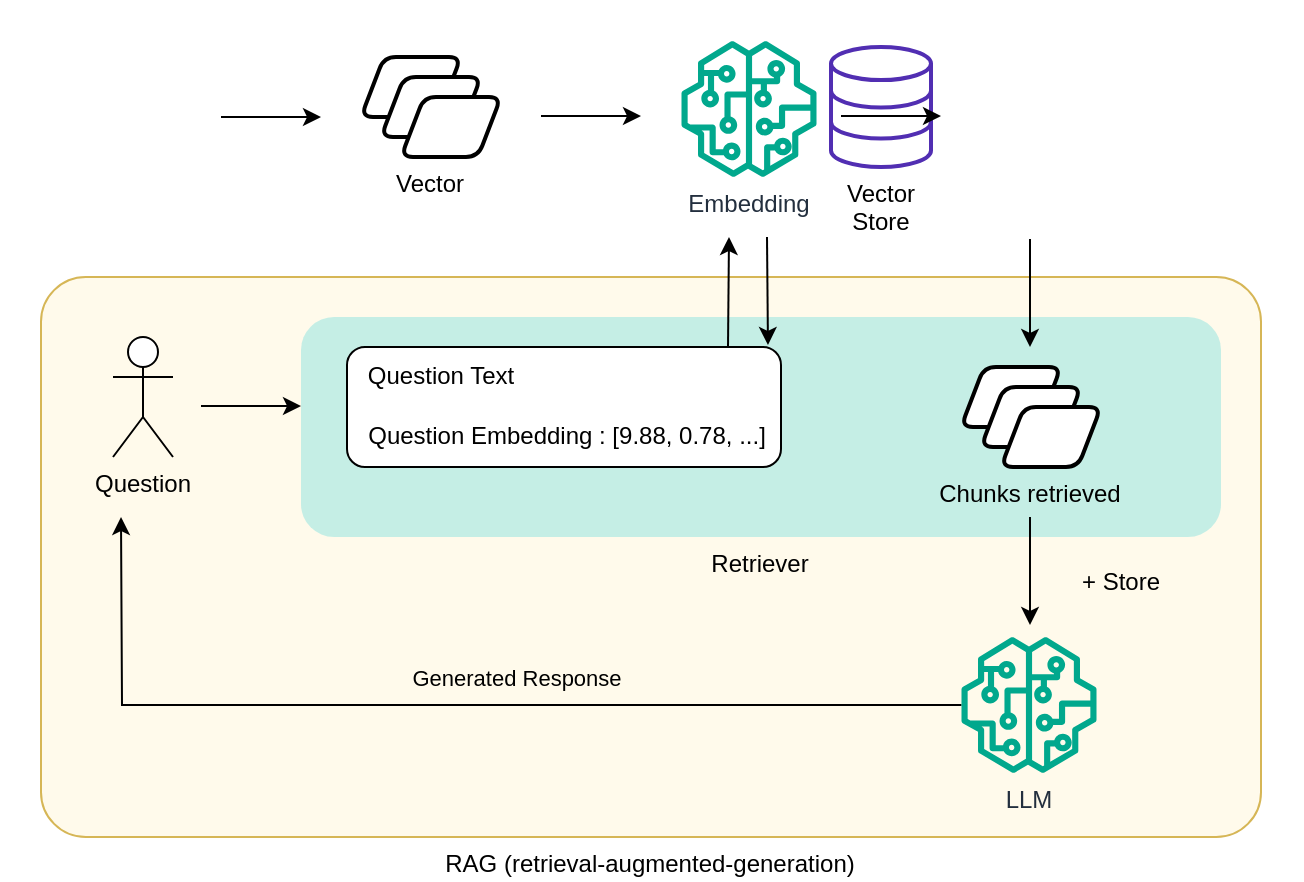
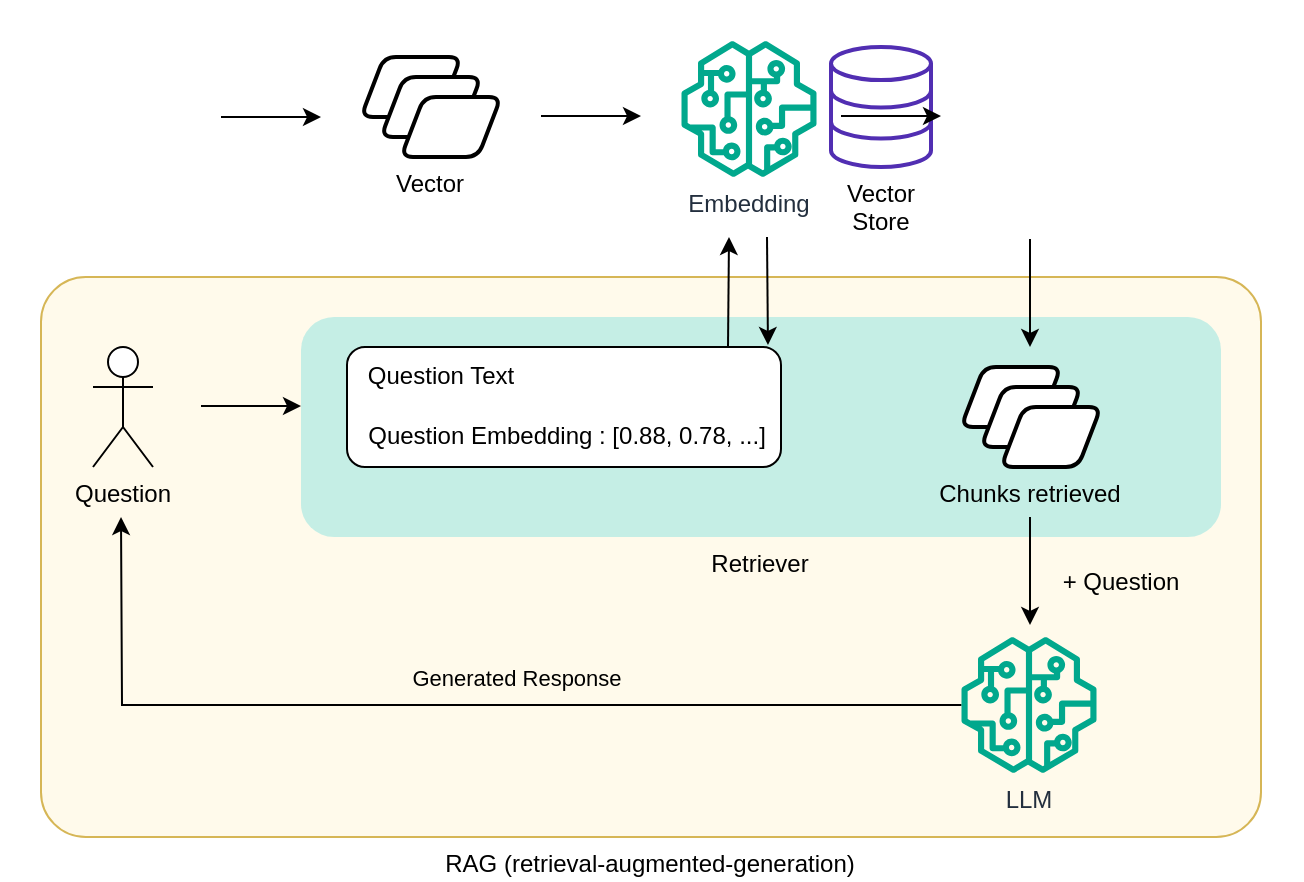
(143, 397) -> (123, 407)
(568, 437) -> (568, 437)
(1122, 583) -> (1122, 583)
